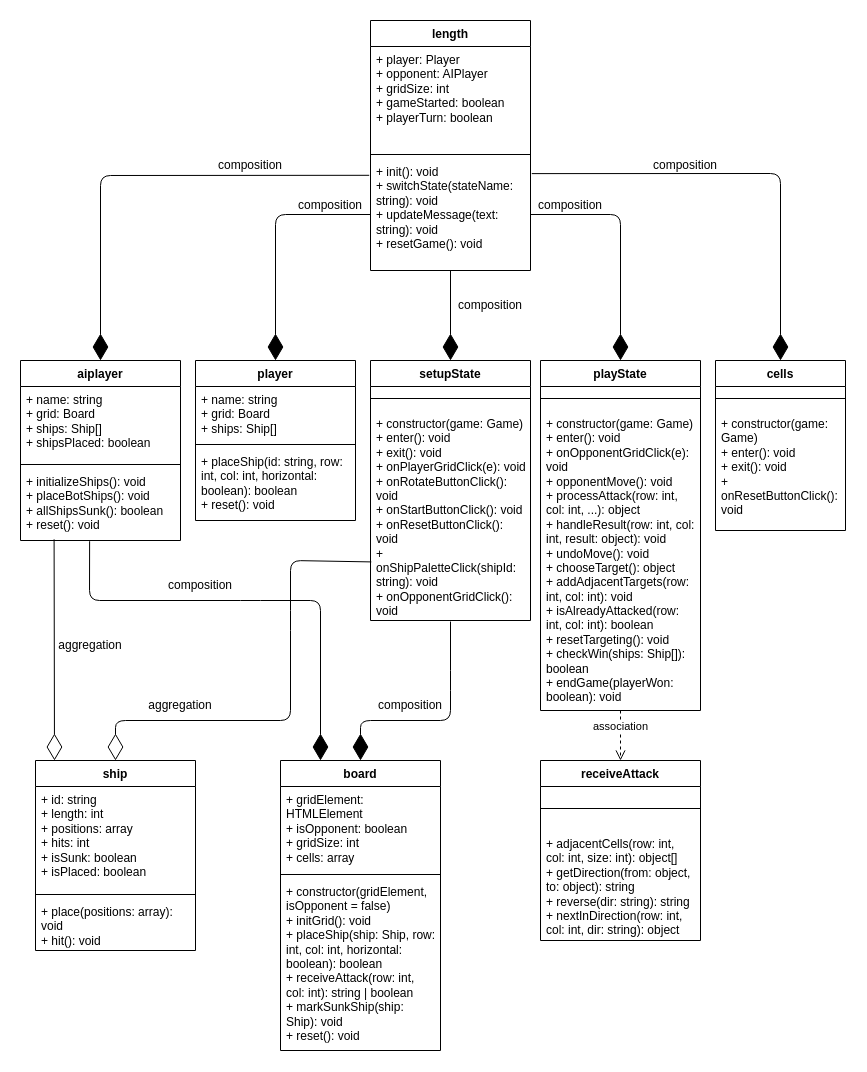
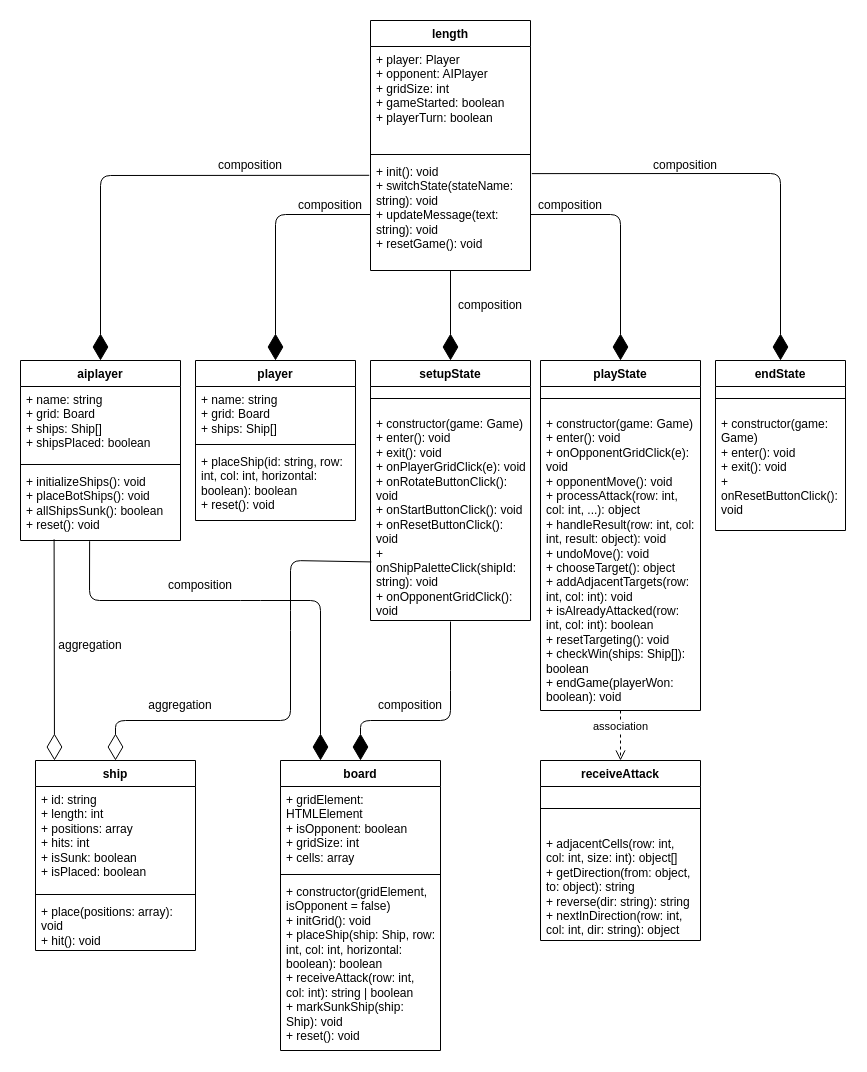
(781, 375) -> (781, 375)
